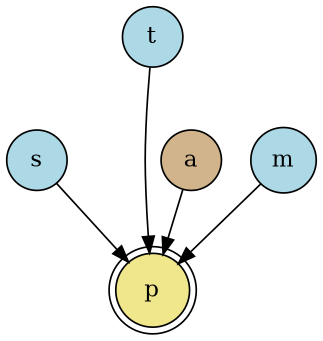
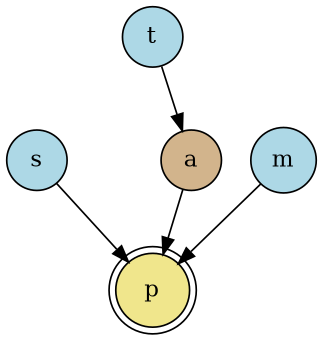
(145, 152) -> (169, 91)
